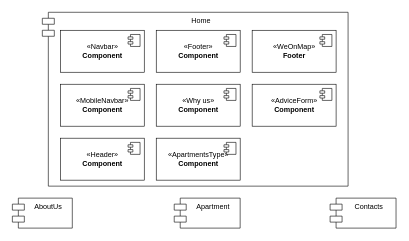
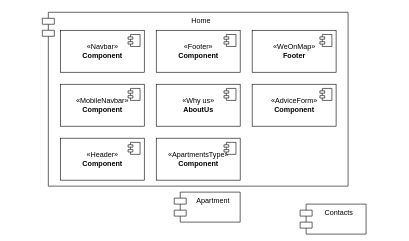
(199, 105) -> (199, 105)
(42, 213) -> none
(207, 213) -> (207, 207)
(363, 213) -> (333, 219)
